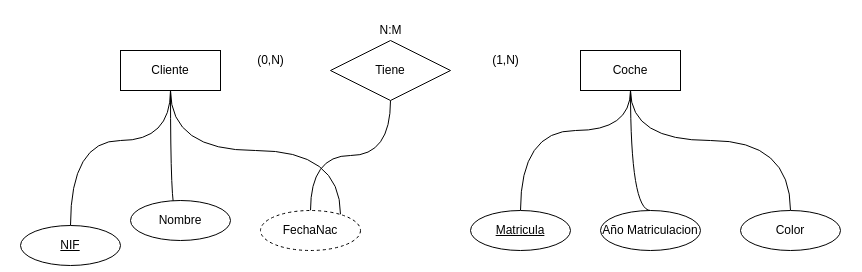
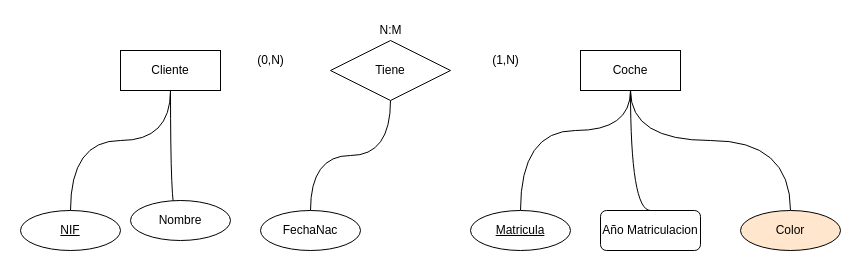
(264, 151) -> none
(311, 231) -> (311, 231)
(651, 231) -> (651, 231)
(791, 231) -> (791, 231)
(71, 246) -> (71, 231)
